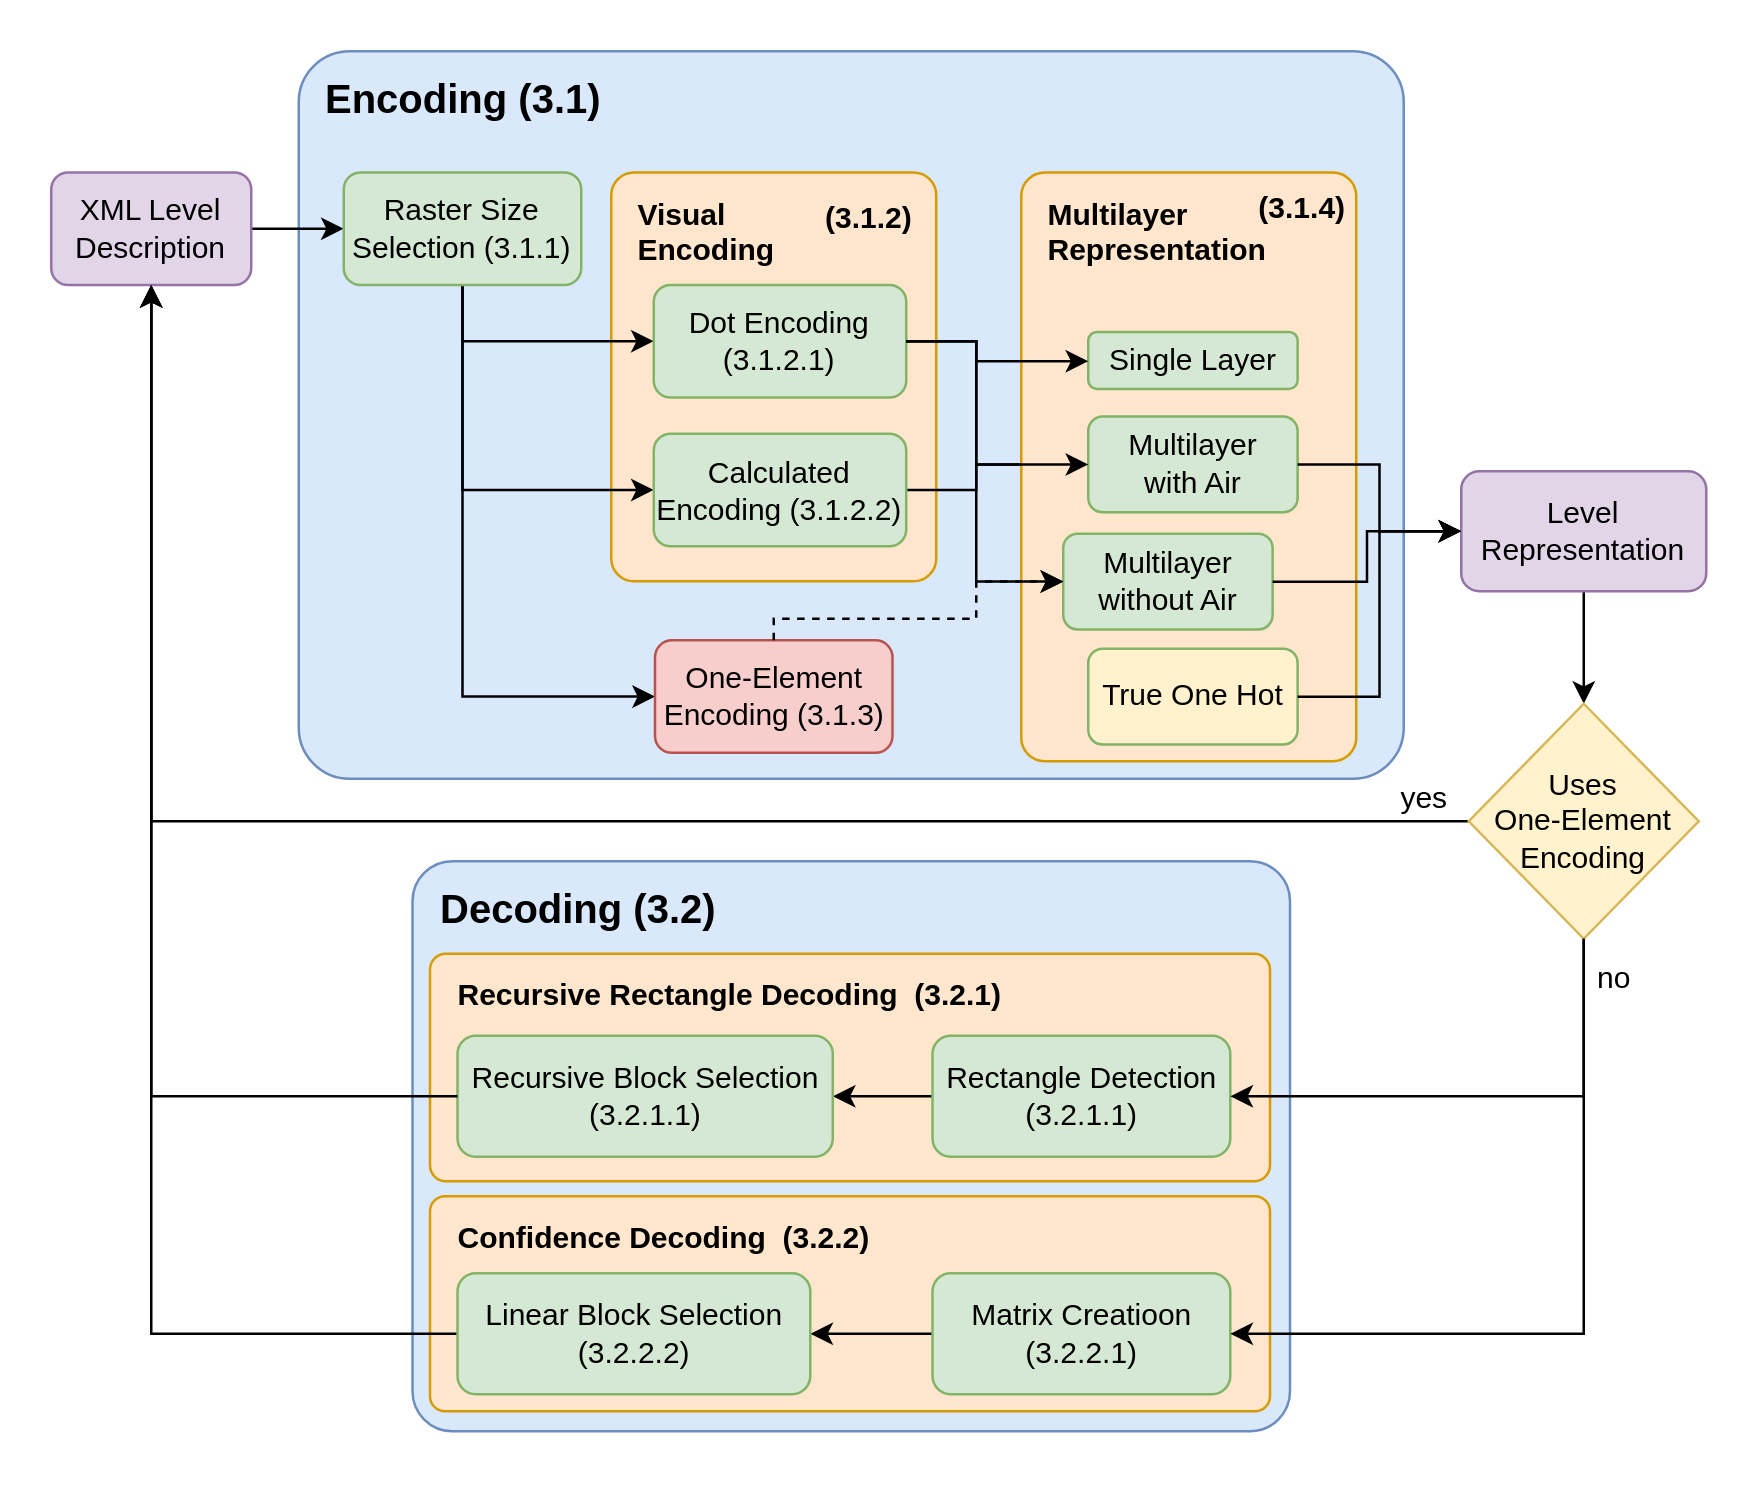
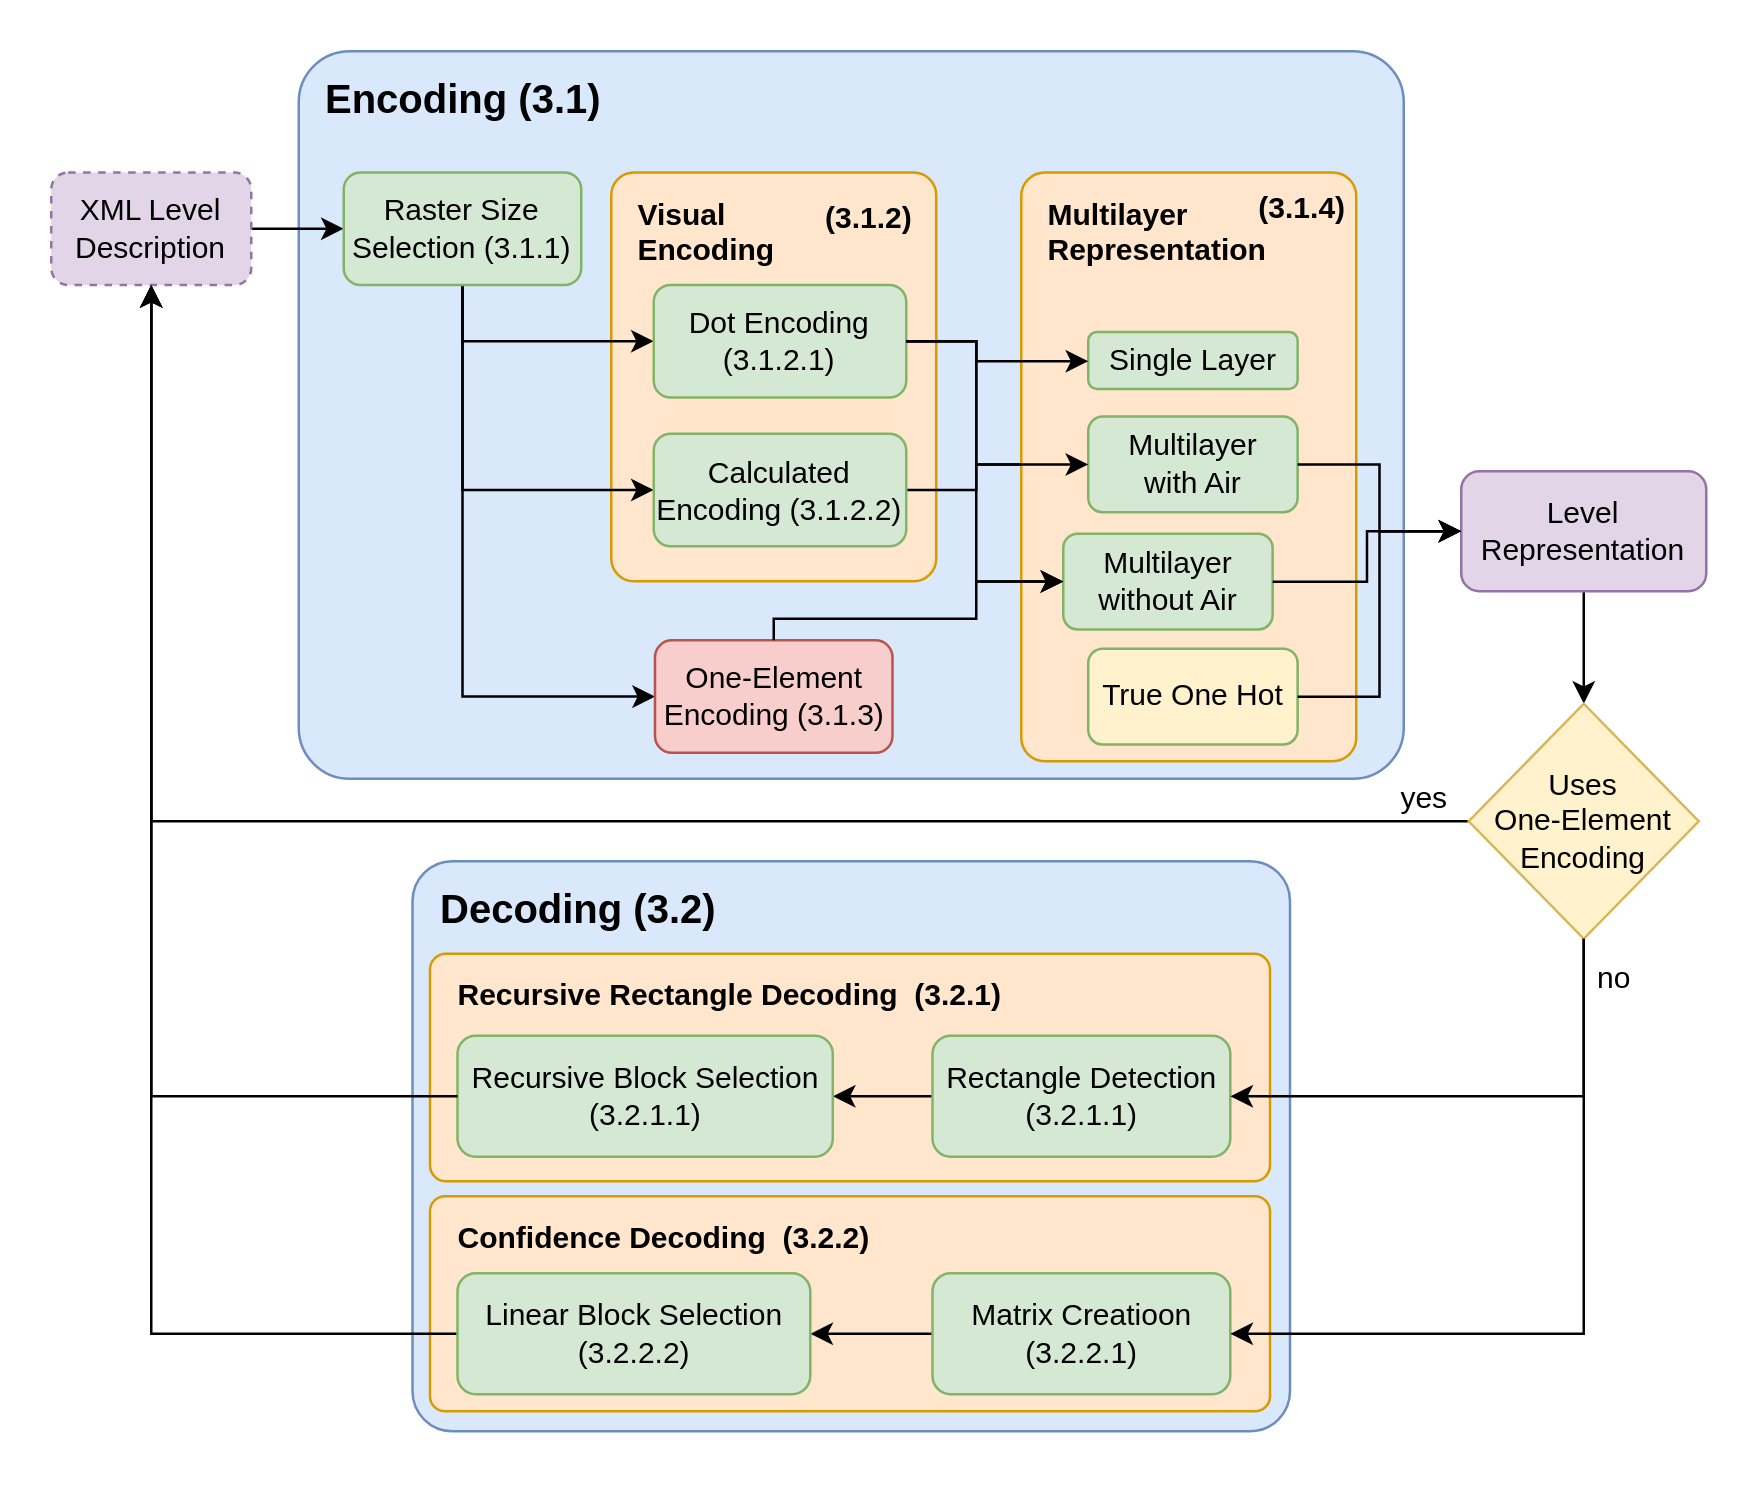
(151, 229) -> (151, 229)
(884, 619) -> (884, 619)
